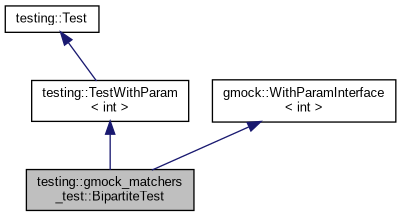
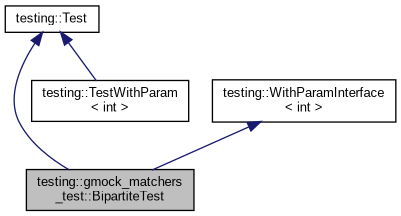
(304, 101) -> (304, 101)
(110, 152) -> (17, 116)
